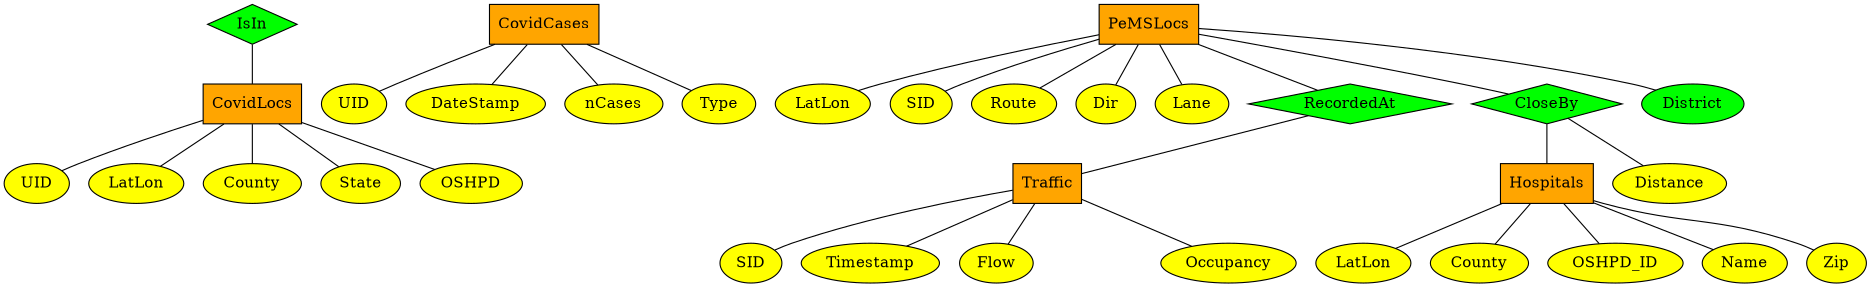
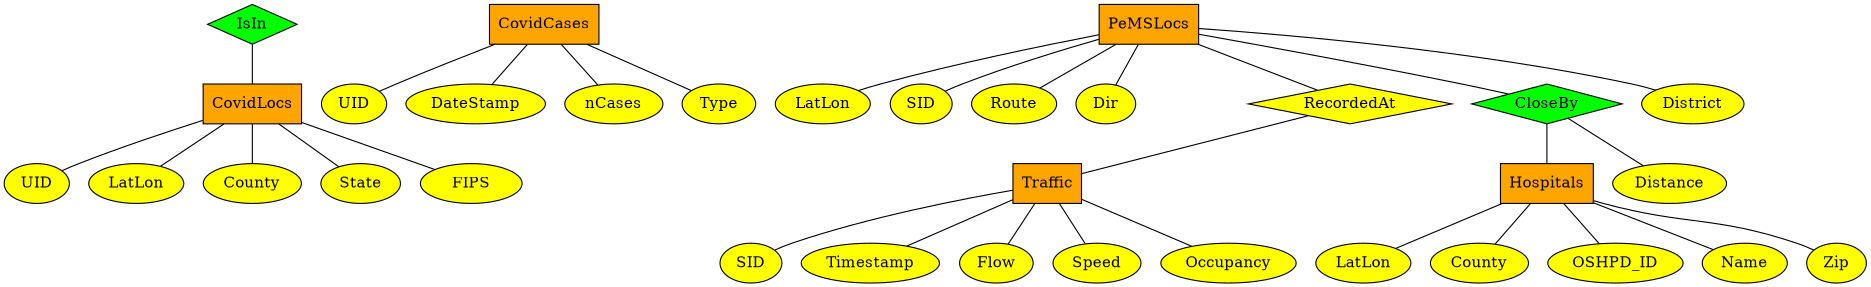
(1192, 104) -> none
(1350, 104) -> (1350, 104)
(1693, 104) -> (1693, 104)
(471, 184) -> (471, 184)
none -> (1097, 263)
